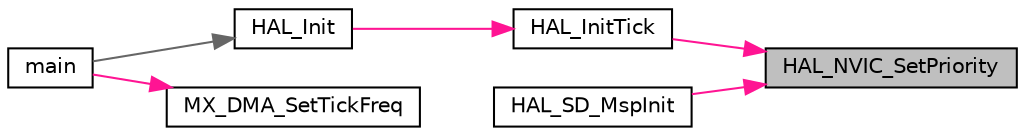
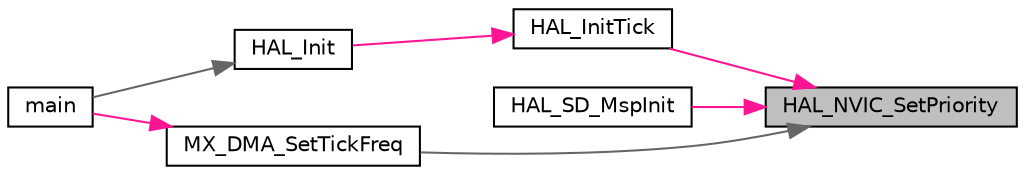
none -> (605, 152)
